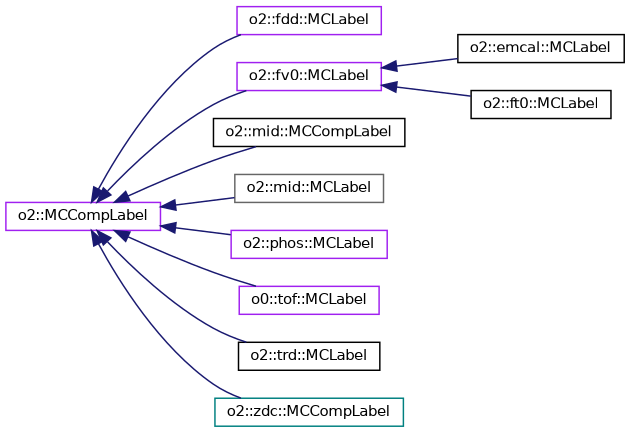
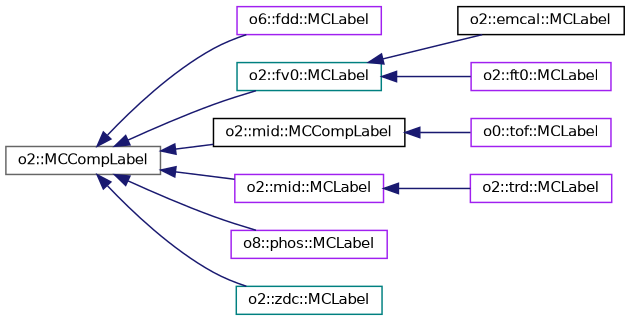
(309, 21) -> (309, 21)
(309, 77) -> (309, 77)
(541, 105) -> (541, 77)
(309, 188) -> (309, 188)
(83, 216) -> (83, 160)
(309, 244) -> (309, 244)
(191, 264) -> (445, 132)
(171, 300) -> (435, 188)
(309, 356) -> (541, 188)
(309, 412) -> (309, 300)
